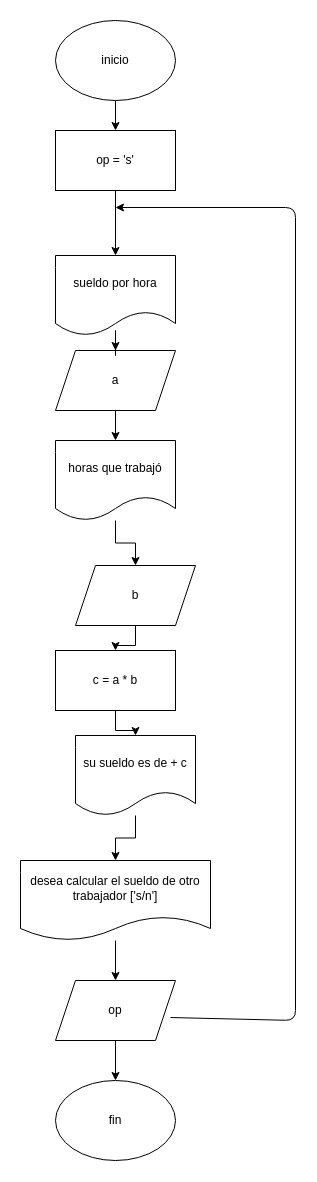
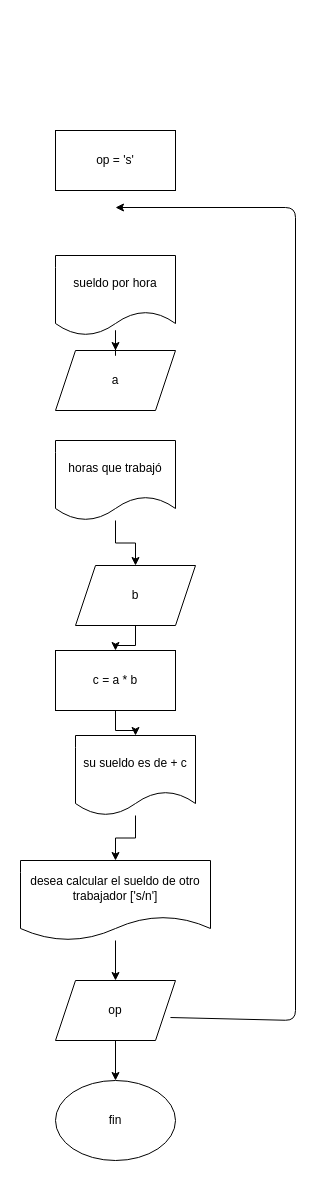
(116, 61) -> none
(116, 120) -> none
(116, 220) -> none
(116, 430) -> none
